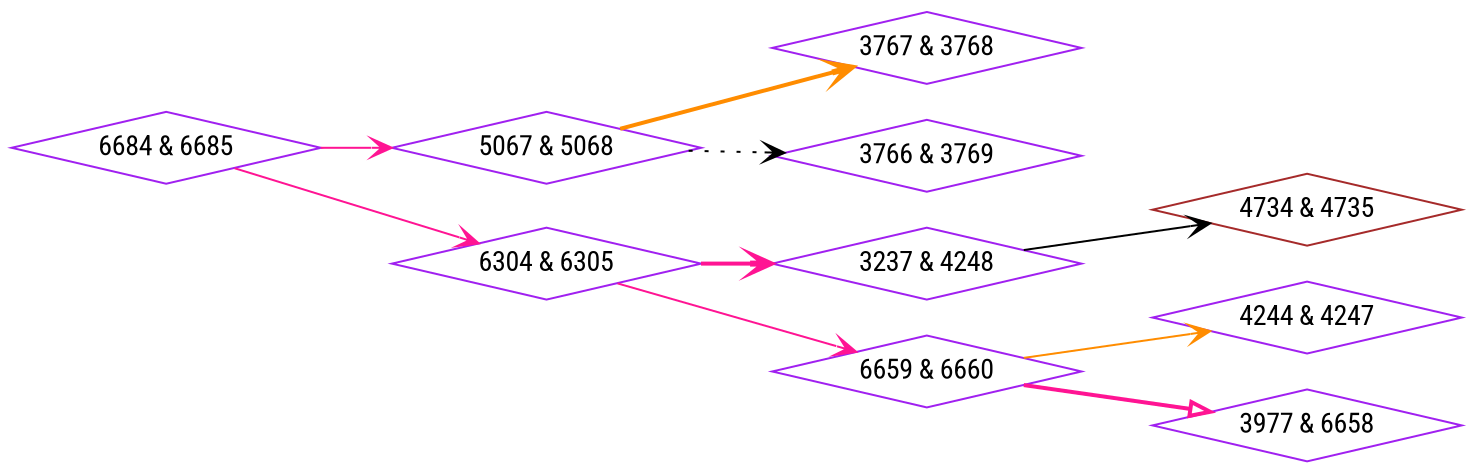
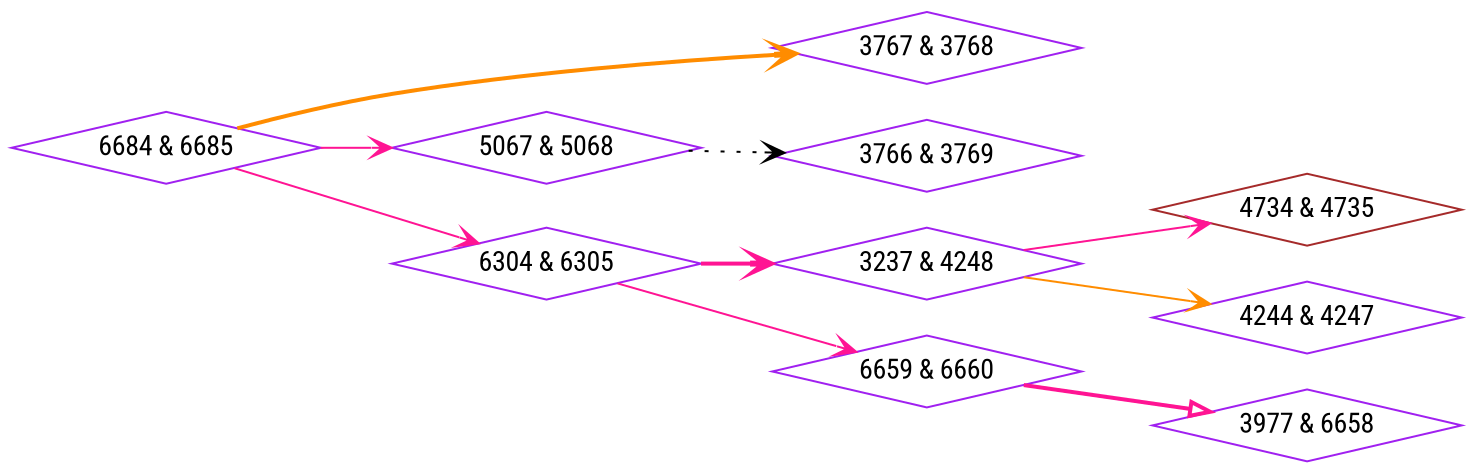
(727, 100) -> (505, 78)
(1107, 238) -> (1107, 238)
(1107, 346) -> (1107, 289)
